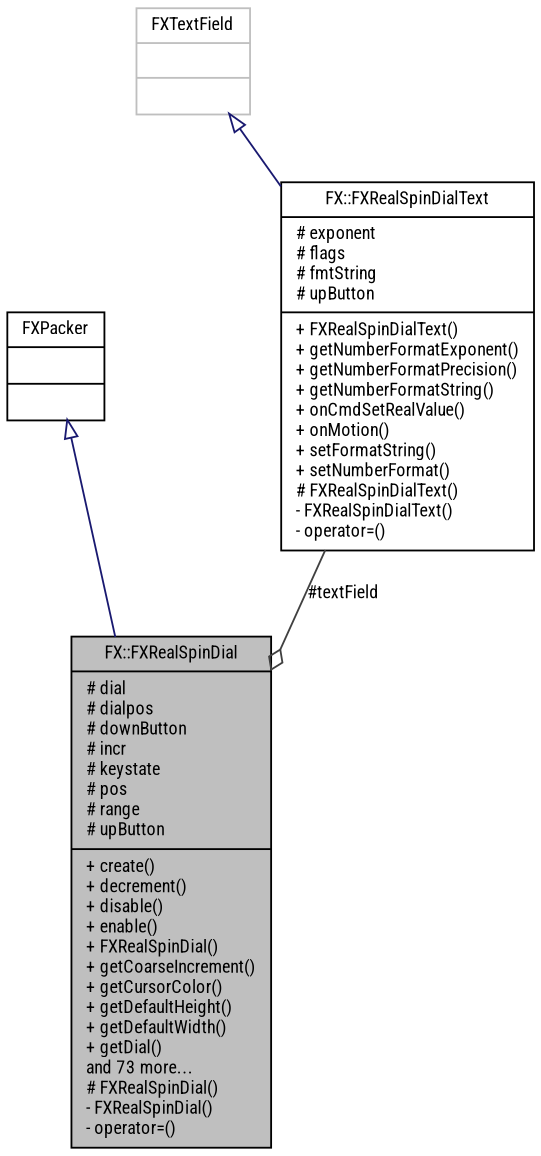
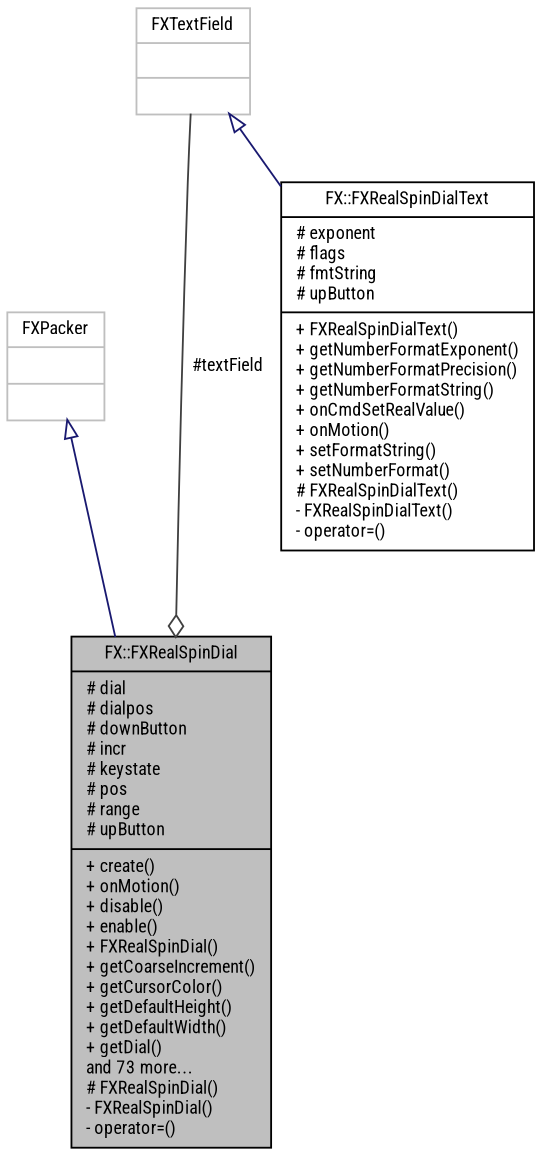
(56, 366) -> (56, 366)
(303, 600) -> (182, 364)
(136, 887) -> (134, 887)
